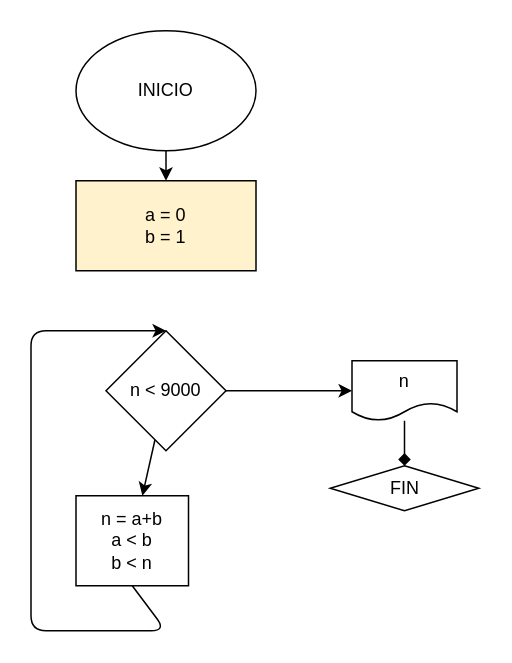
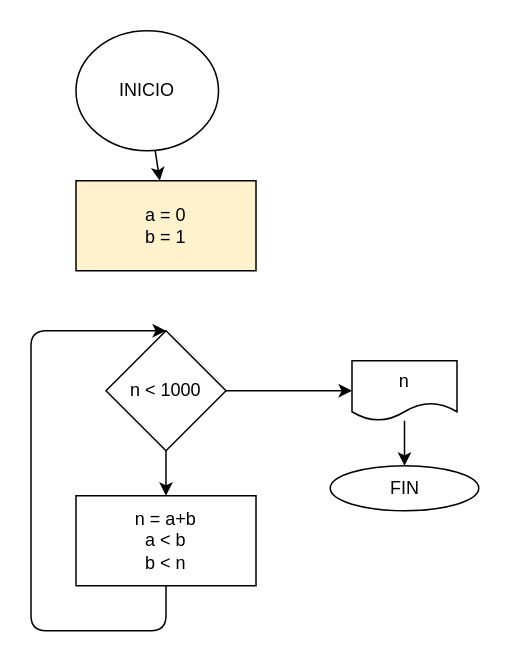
(166, 91) -> (147, 91)
(166, 391) -> (166, 391)
(404, 453) -> (404, 454)
(404, 488) -> (404, 488)
(132, 541) -> (166, 541)
